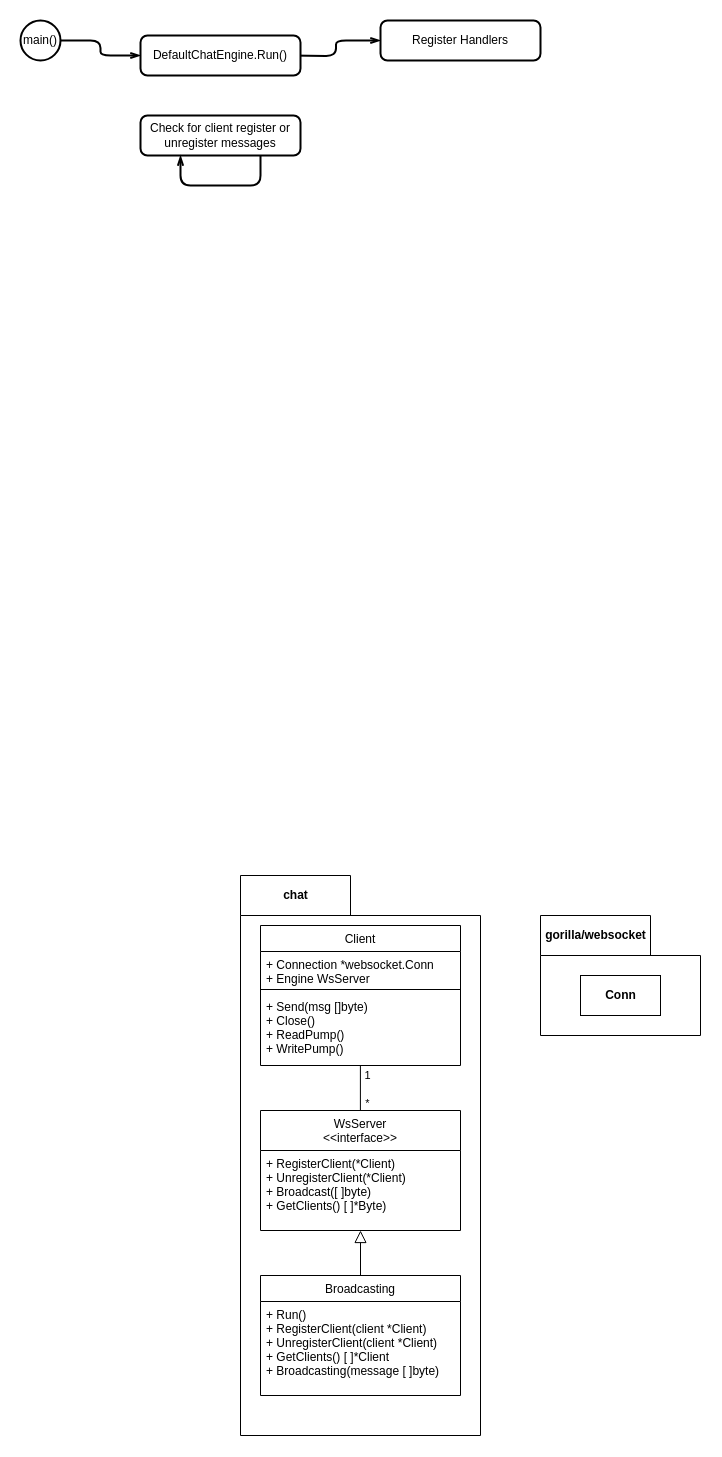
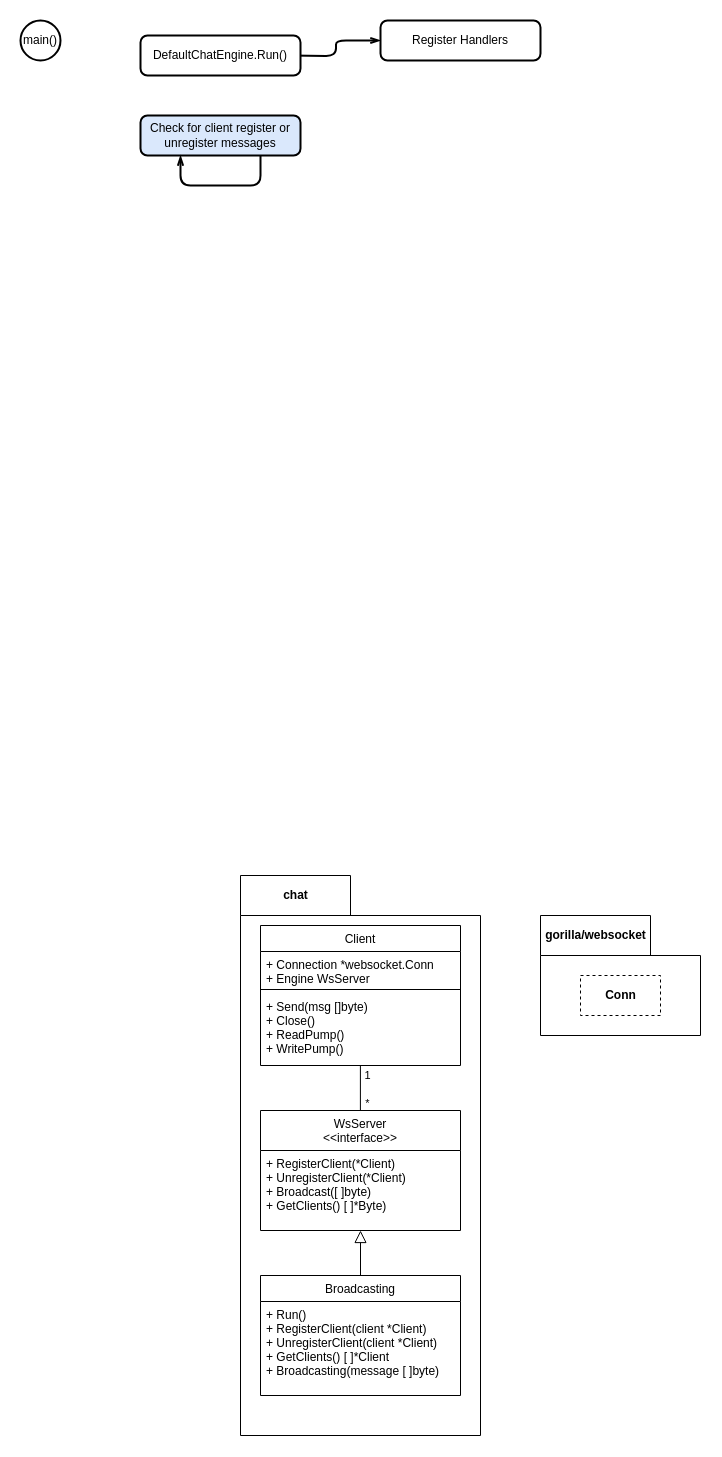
(100, 47) -> none
(221, 136) -> (221, 136)
(621, 996) -> (621, 996)
